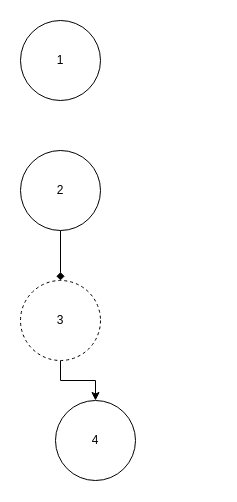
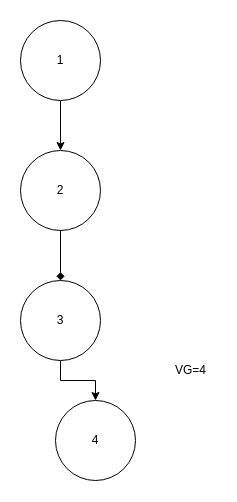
none -> (61, 122)
(61, 321) -> (61, 321)
none -> (191, 371)
